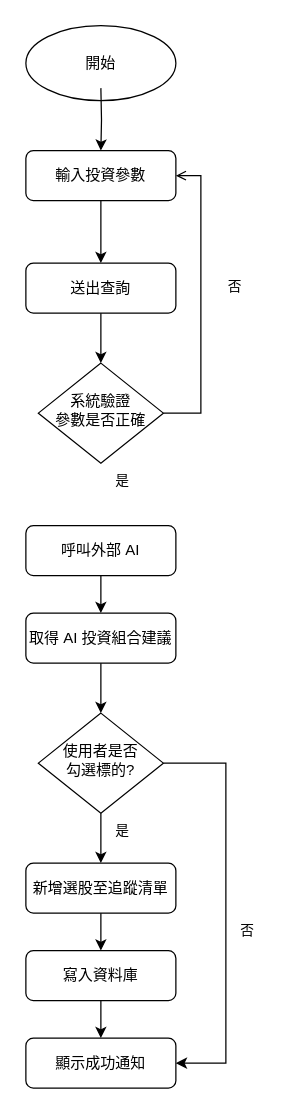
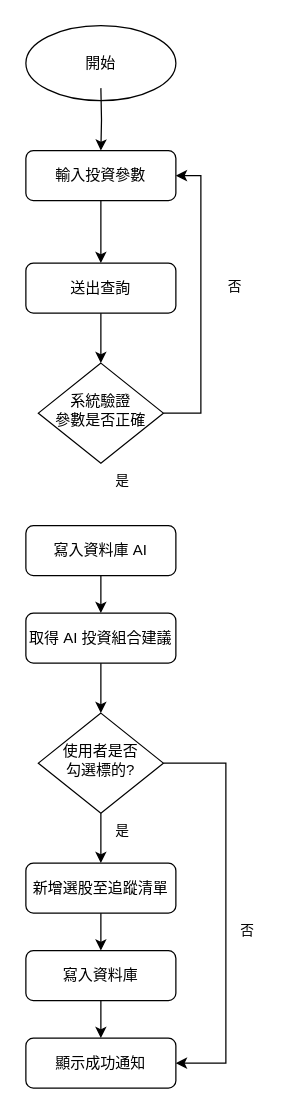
(183, 176) -> (186, 176)
(101, 551) -> (101, 551)
